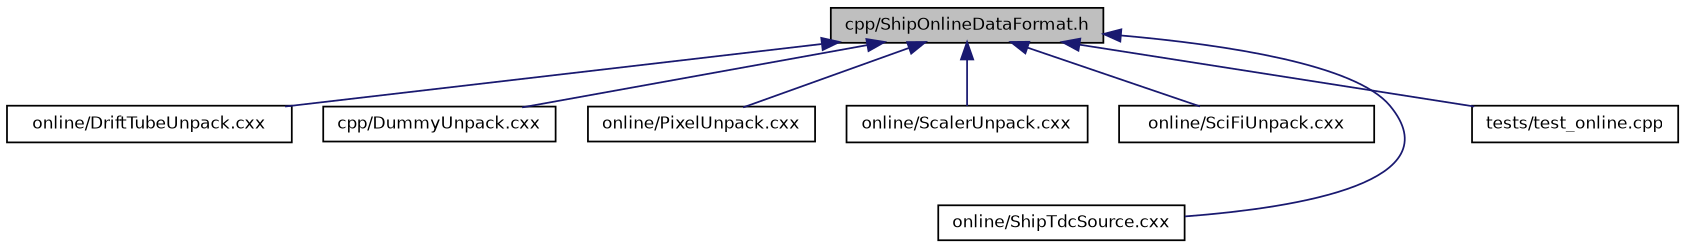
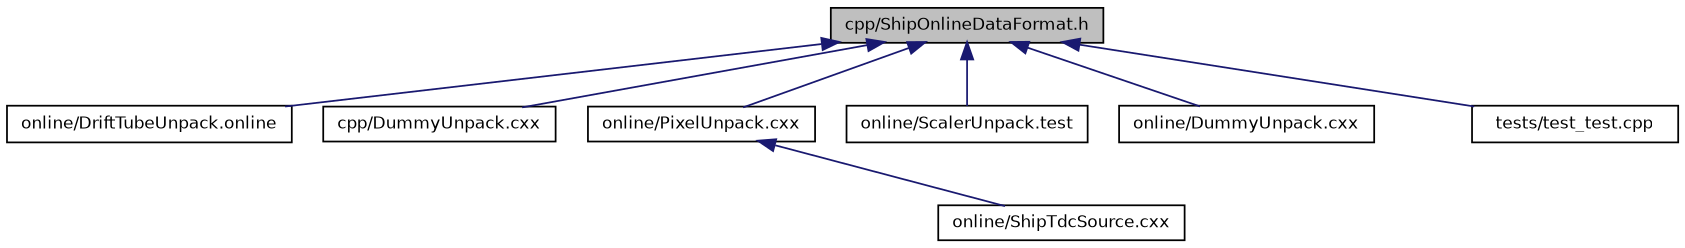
(1390, 106) -> (890, 176)
(149, 124) -> (149, 124)
(967, 124) -> (967, 124)
(1247, 124) -> (1247, 124)
(1575, 124) -> (1575, 124)
